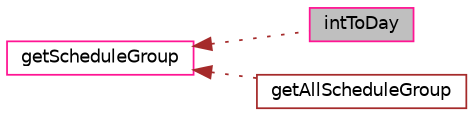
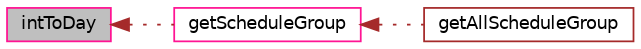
(260, 38) -> (152, 25)
